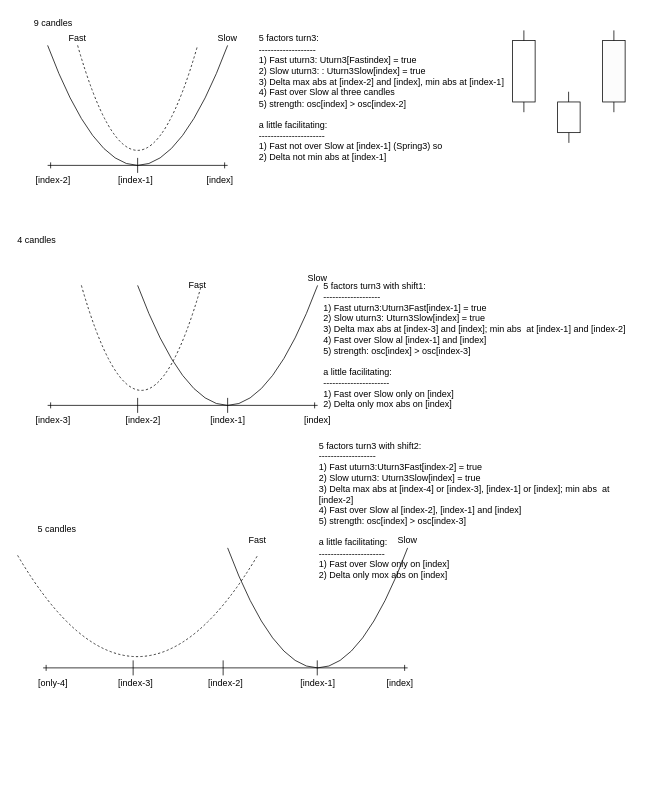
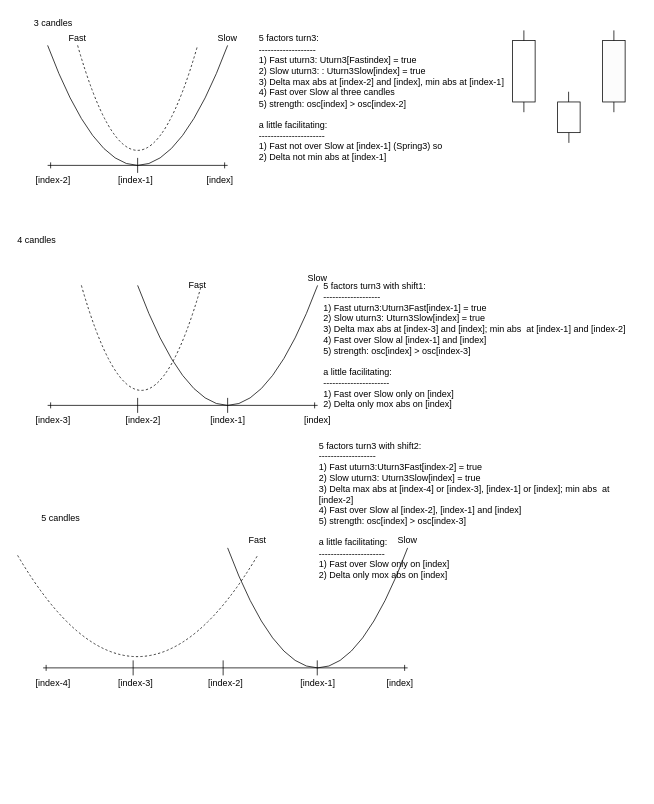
(54, 23) -> (54, 23)
(130, 529) -> (134, 518)
(53, 683) -> (53, 683)
